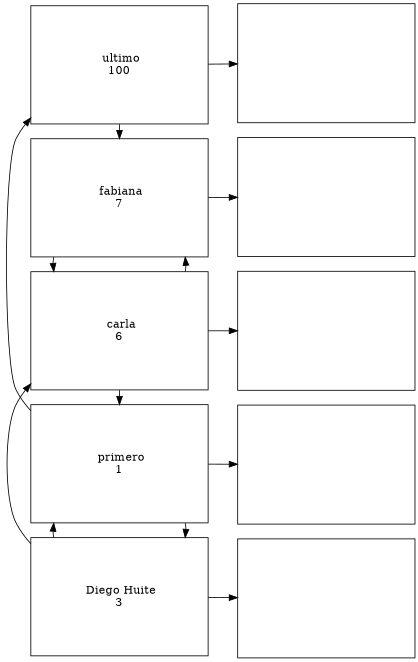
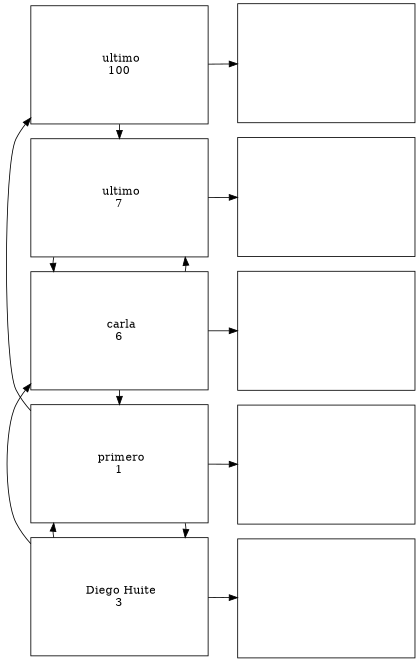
(119, 198) -> (119, 198)
